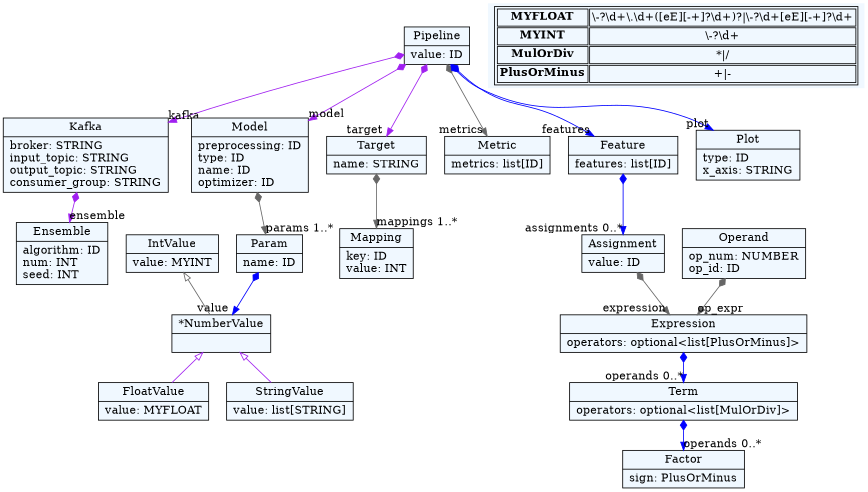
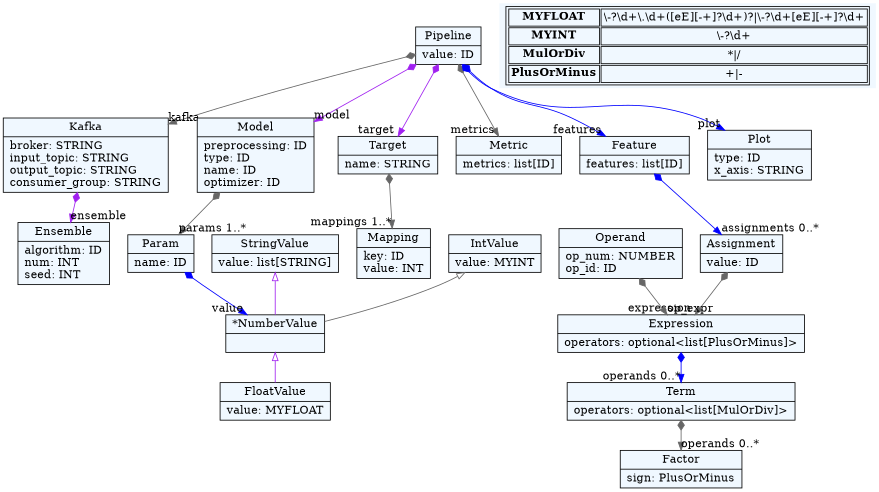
(285, 87) -> (291, 87)
(259, 370) -> (275, 298)
(684, 436) -> (681, 436)
